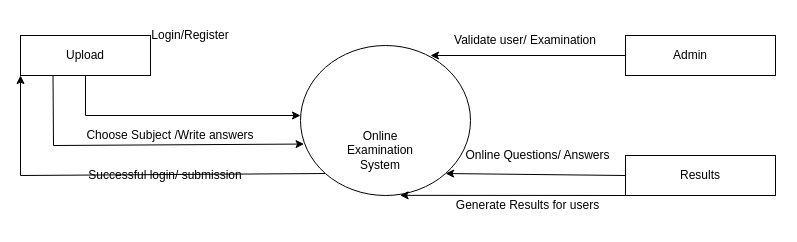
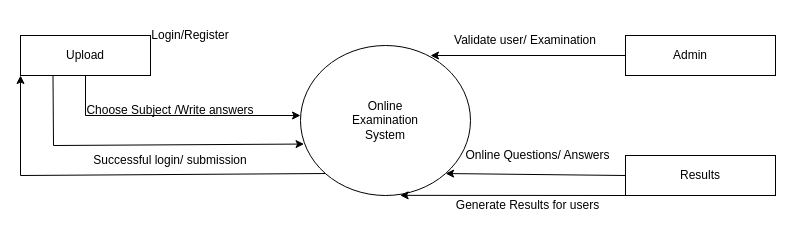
(171, 136) -> (171, 111)
(381, 151) -> (386, 121)
(166, 176) -> (171, 161)
